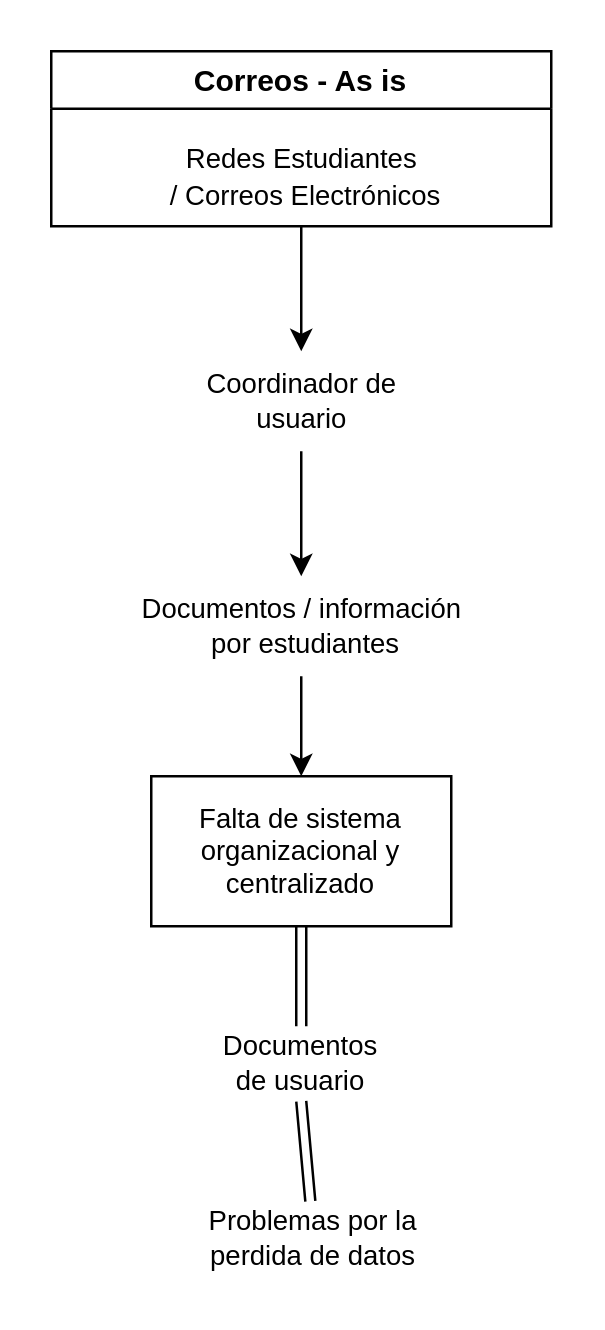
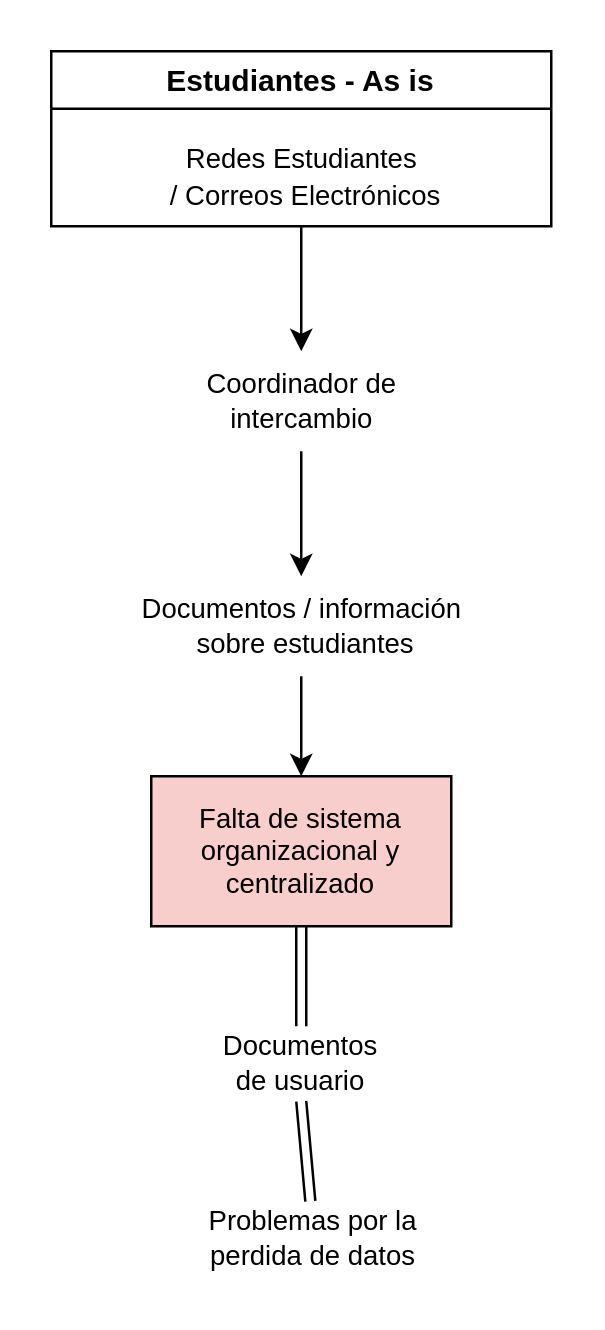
(300, 81) -> (300, 81)
(303, 401) -> (303, 401)
(303, 626) -> (303, 626)
(301, 851) -> (301, 851)
